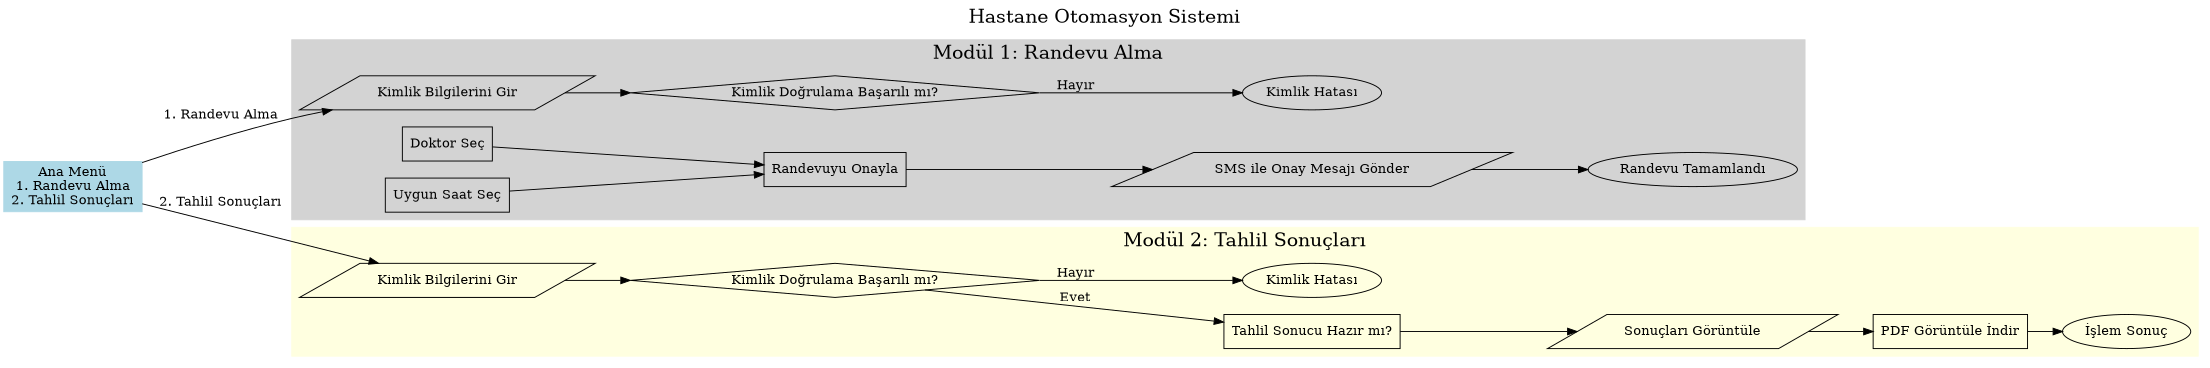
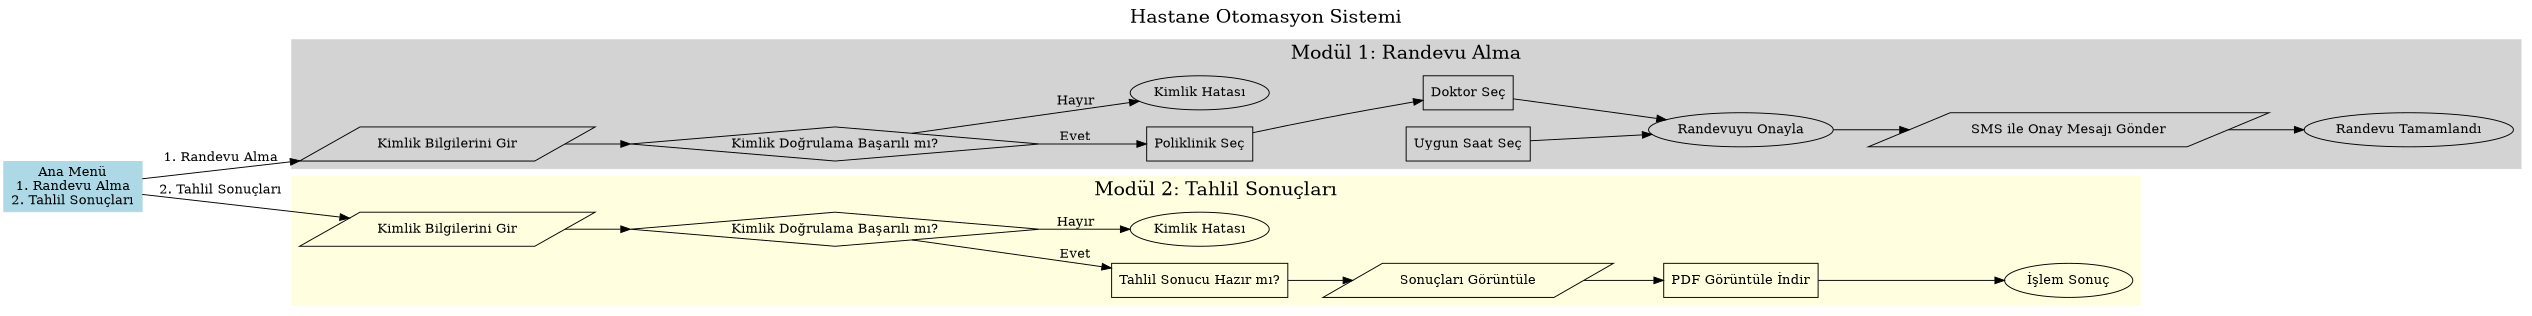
none -> (1200, 144)
(835, 170) -> (1741, 130)
